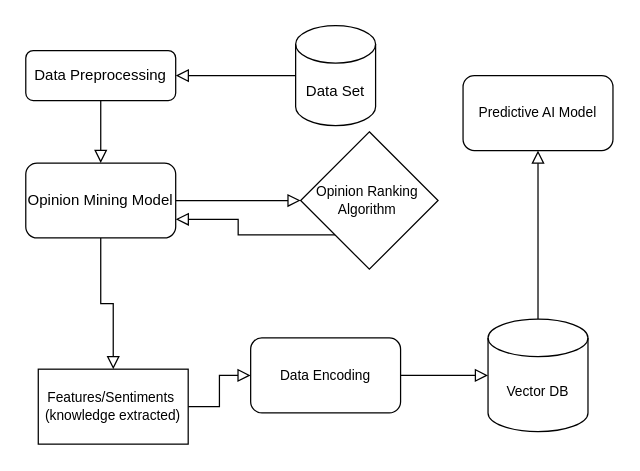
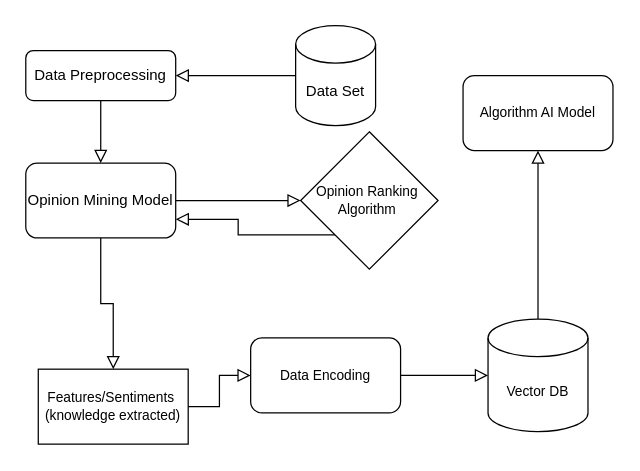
(538, 113) -> (538, 113)
